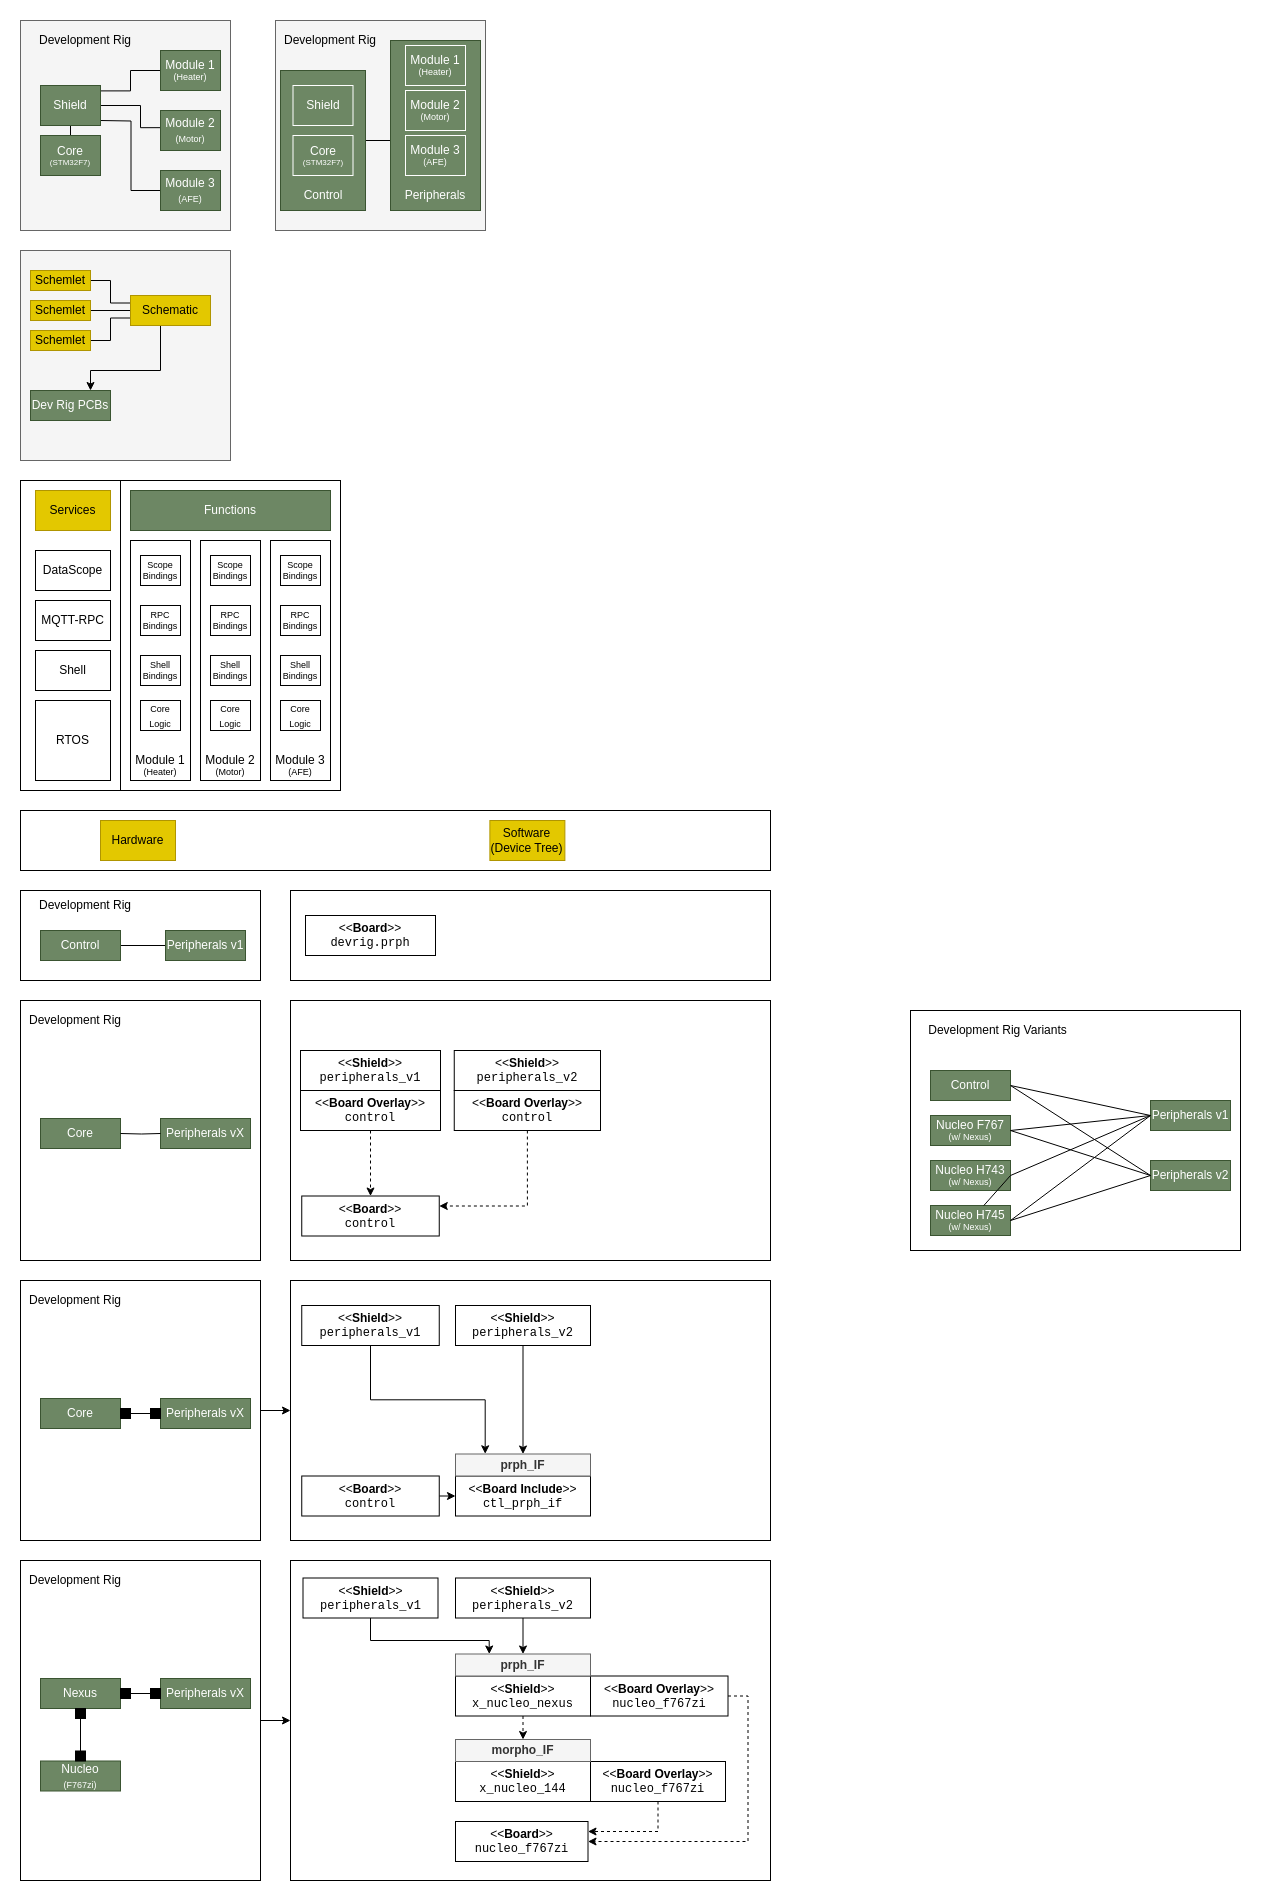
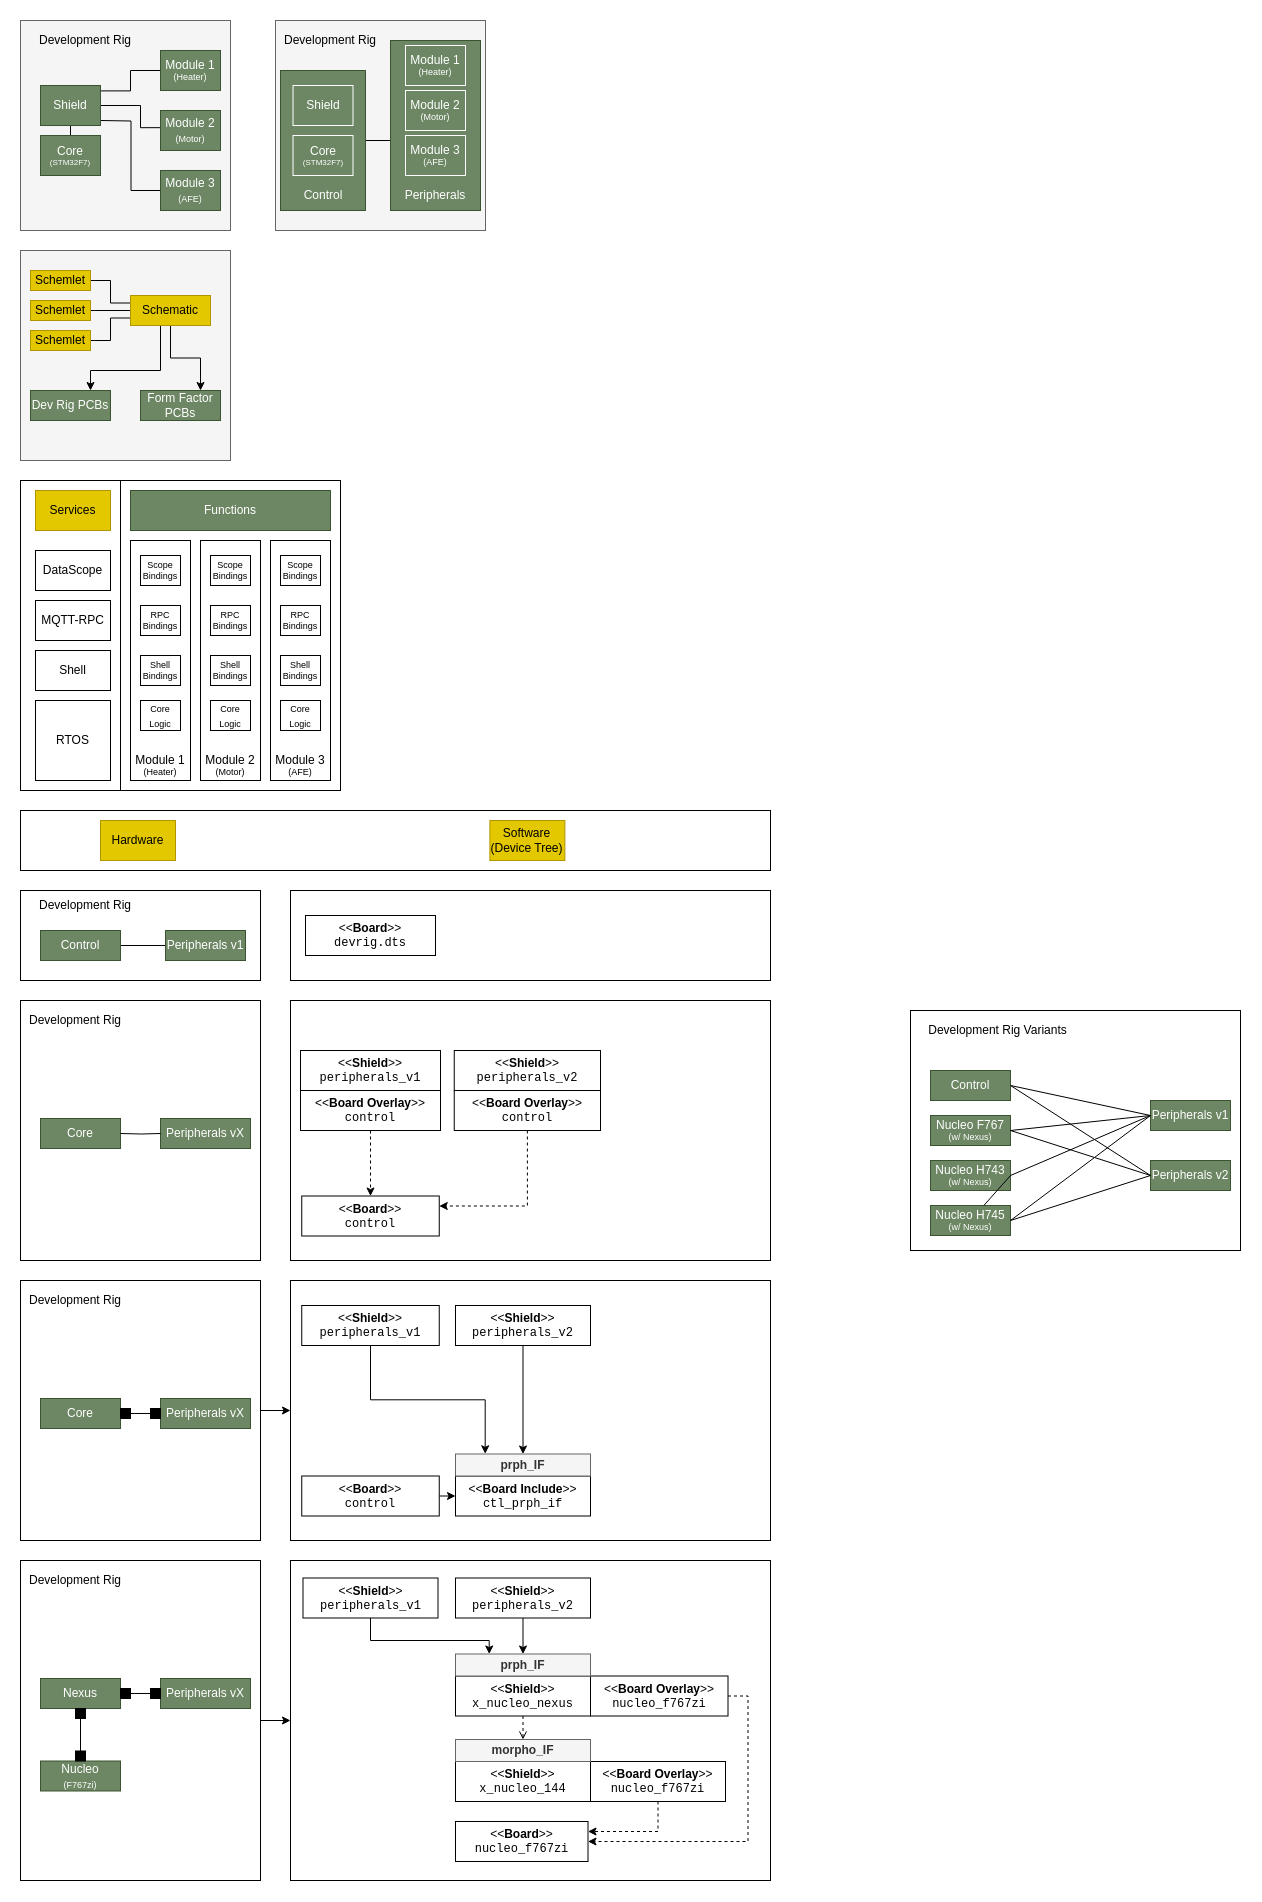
none -> (183, 358)
none -> (181, 406)
(371, 936) -> (371, 936)
(523, 1731) -> (523, 1732)
